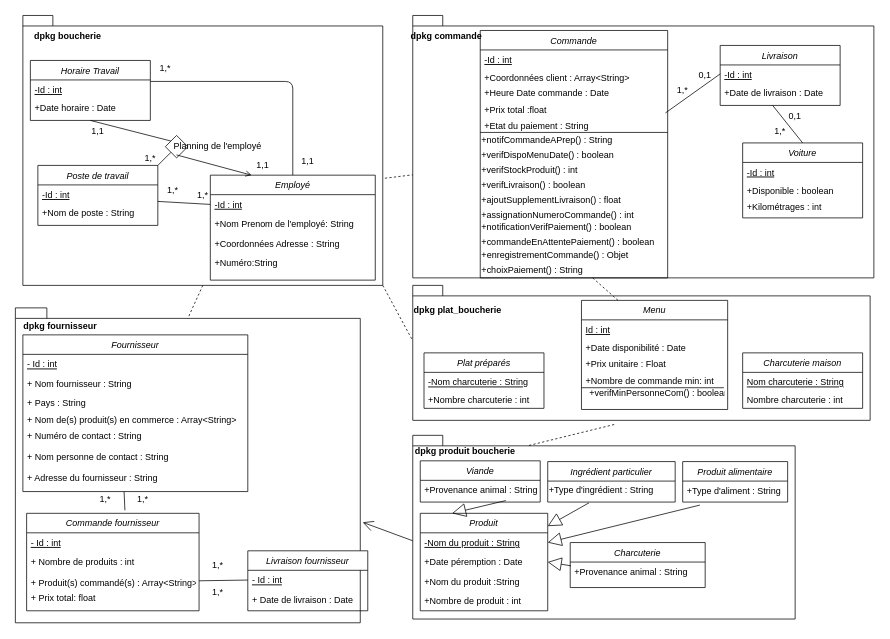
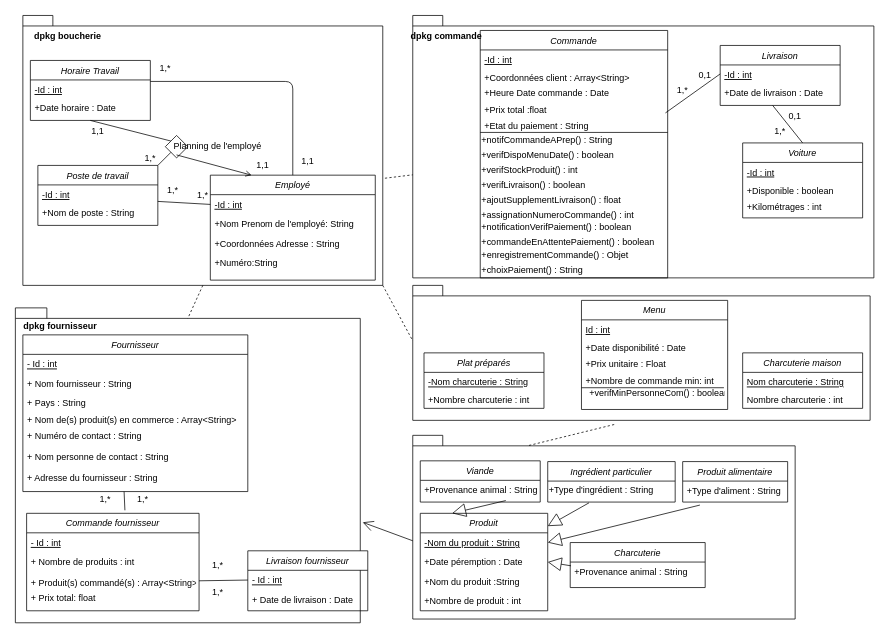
(604, 288) -> none
(458, 310) -> none
(465, 451) -> none
